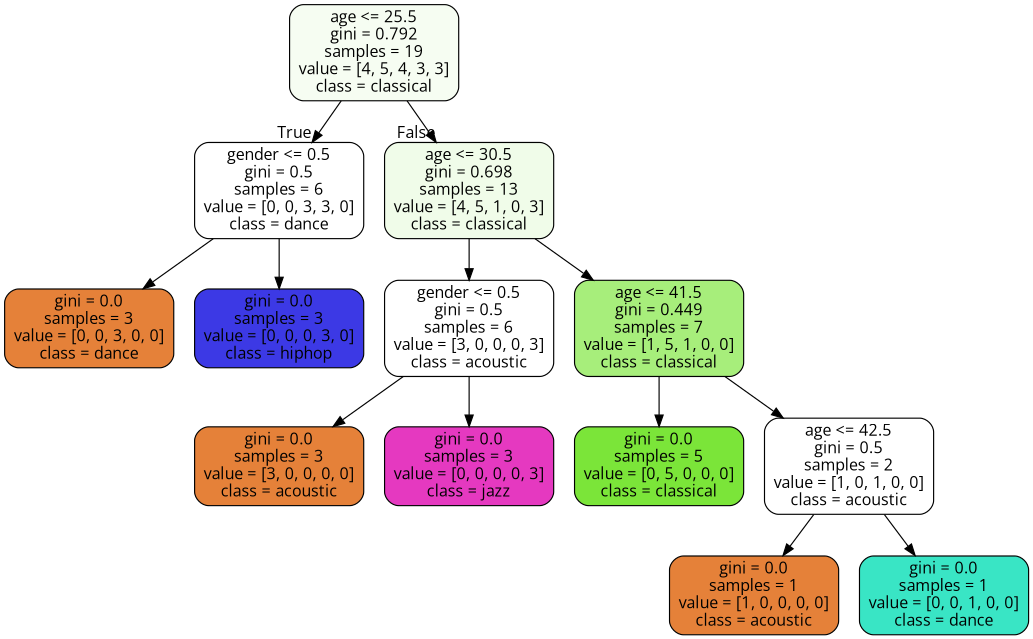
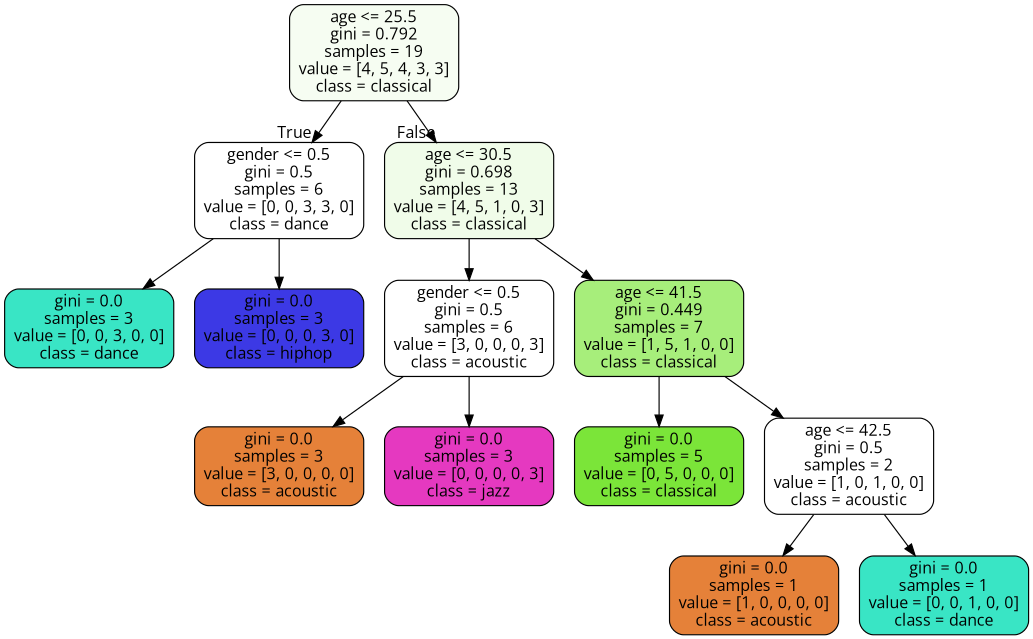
(89, 328) -> (89, 328)
